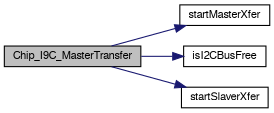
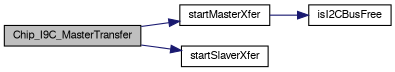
(157, 56) -> (284, 15)
